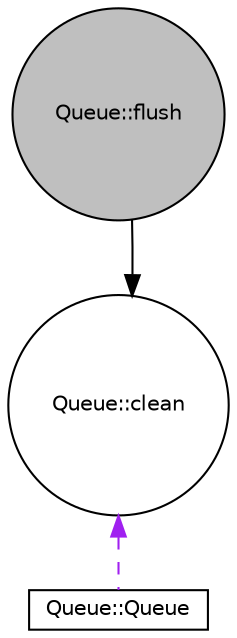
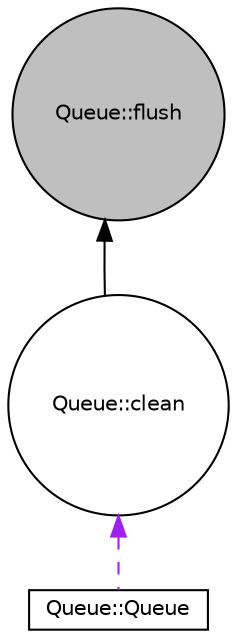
(132, 247) -> (104, 269)
